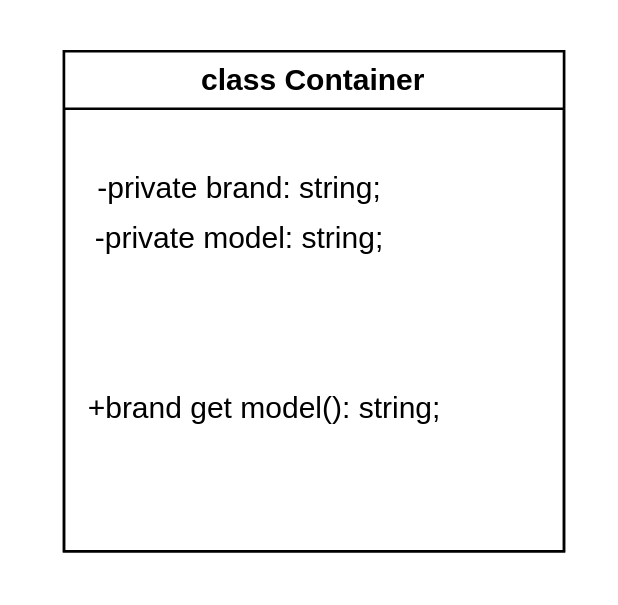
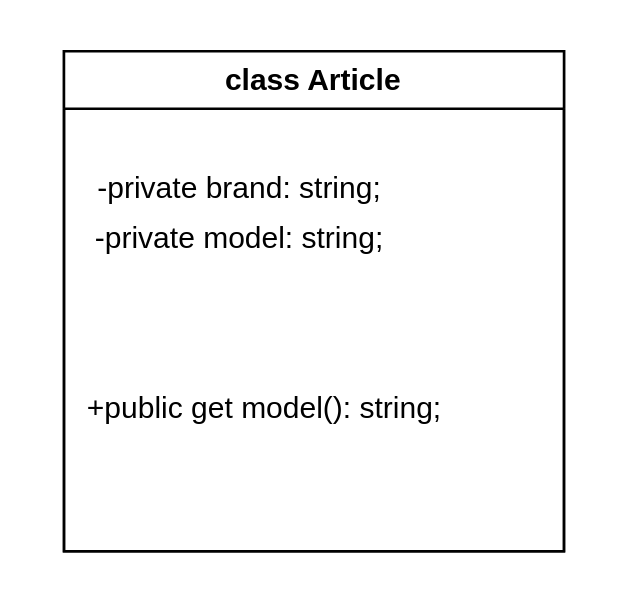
(314, 81) -> (314, 81)
(265, 409) -> (265, 409)
